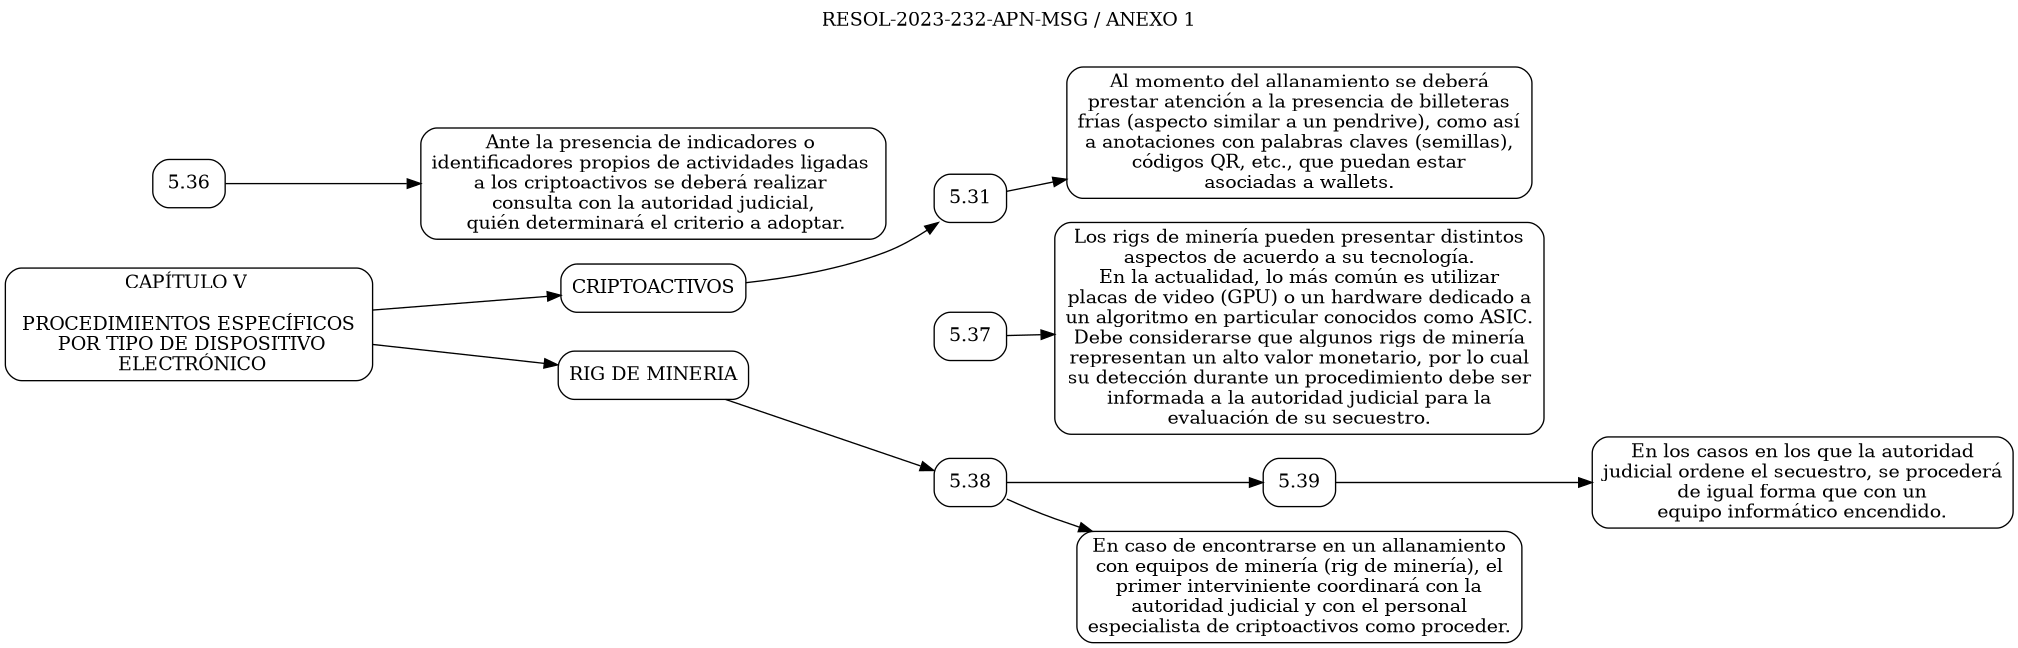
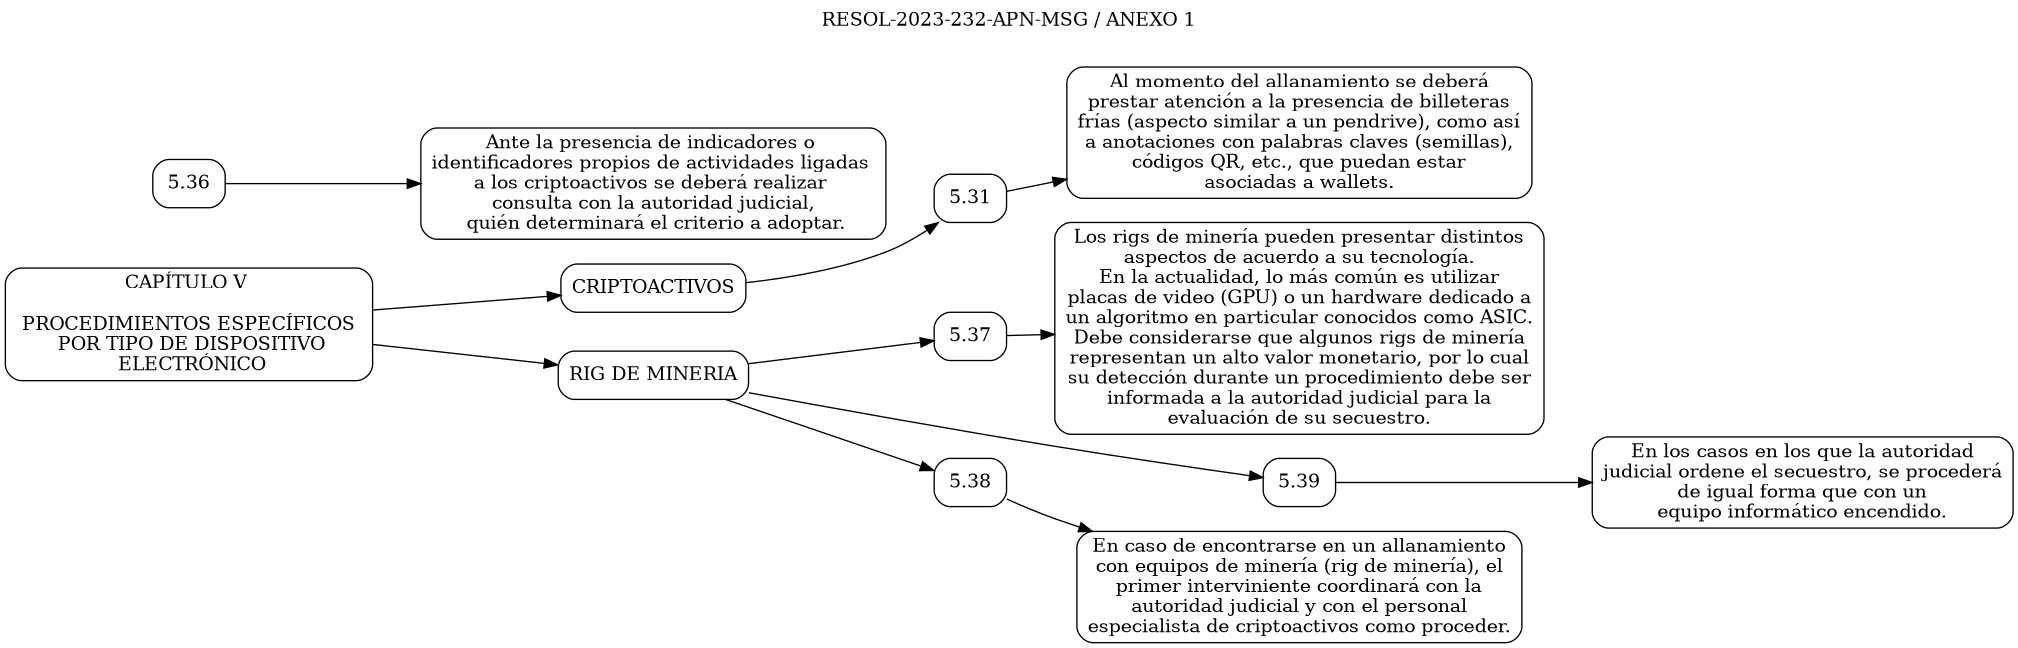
none -> (835, 353)
(1128, 482) -> (999, 437)
